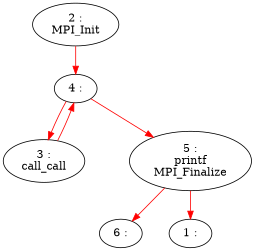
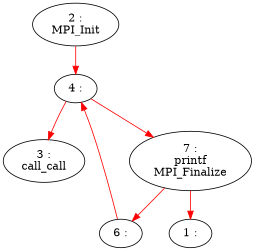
(65, 126) -> (103, 164)
(190, 161) -> (190, 161)
